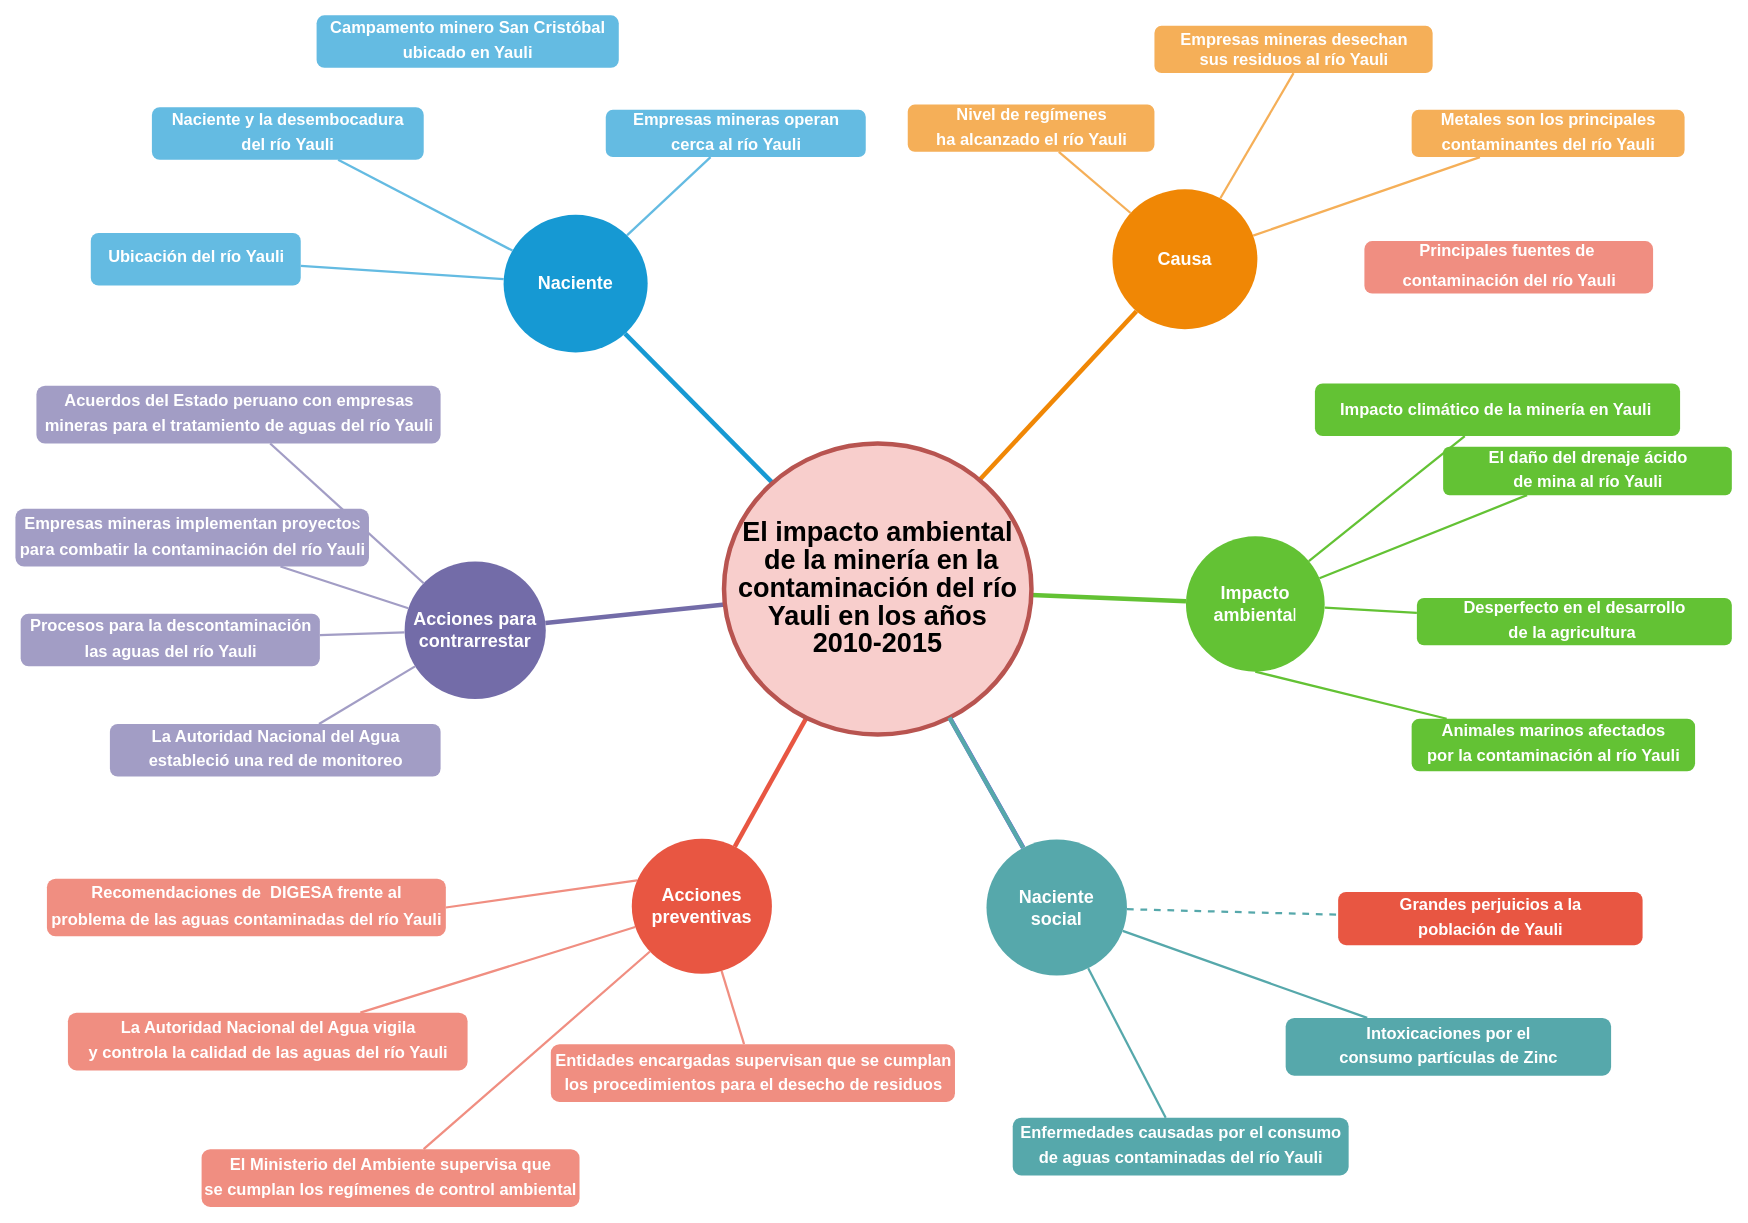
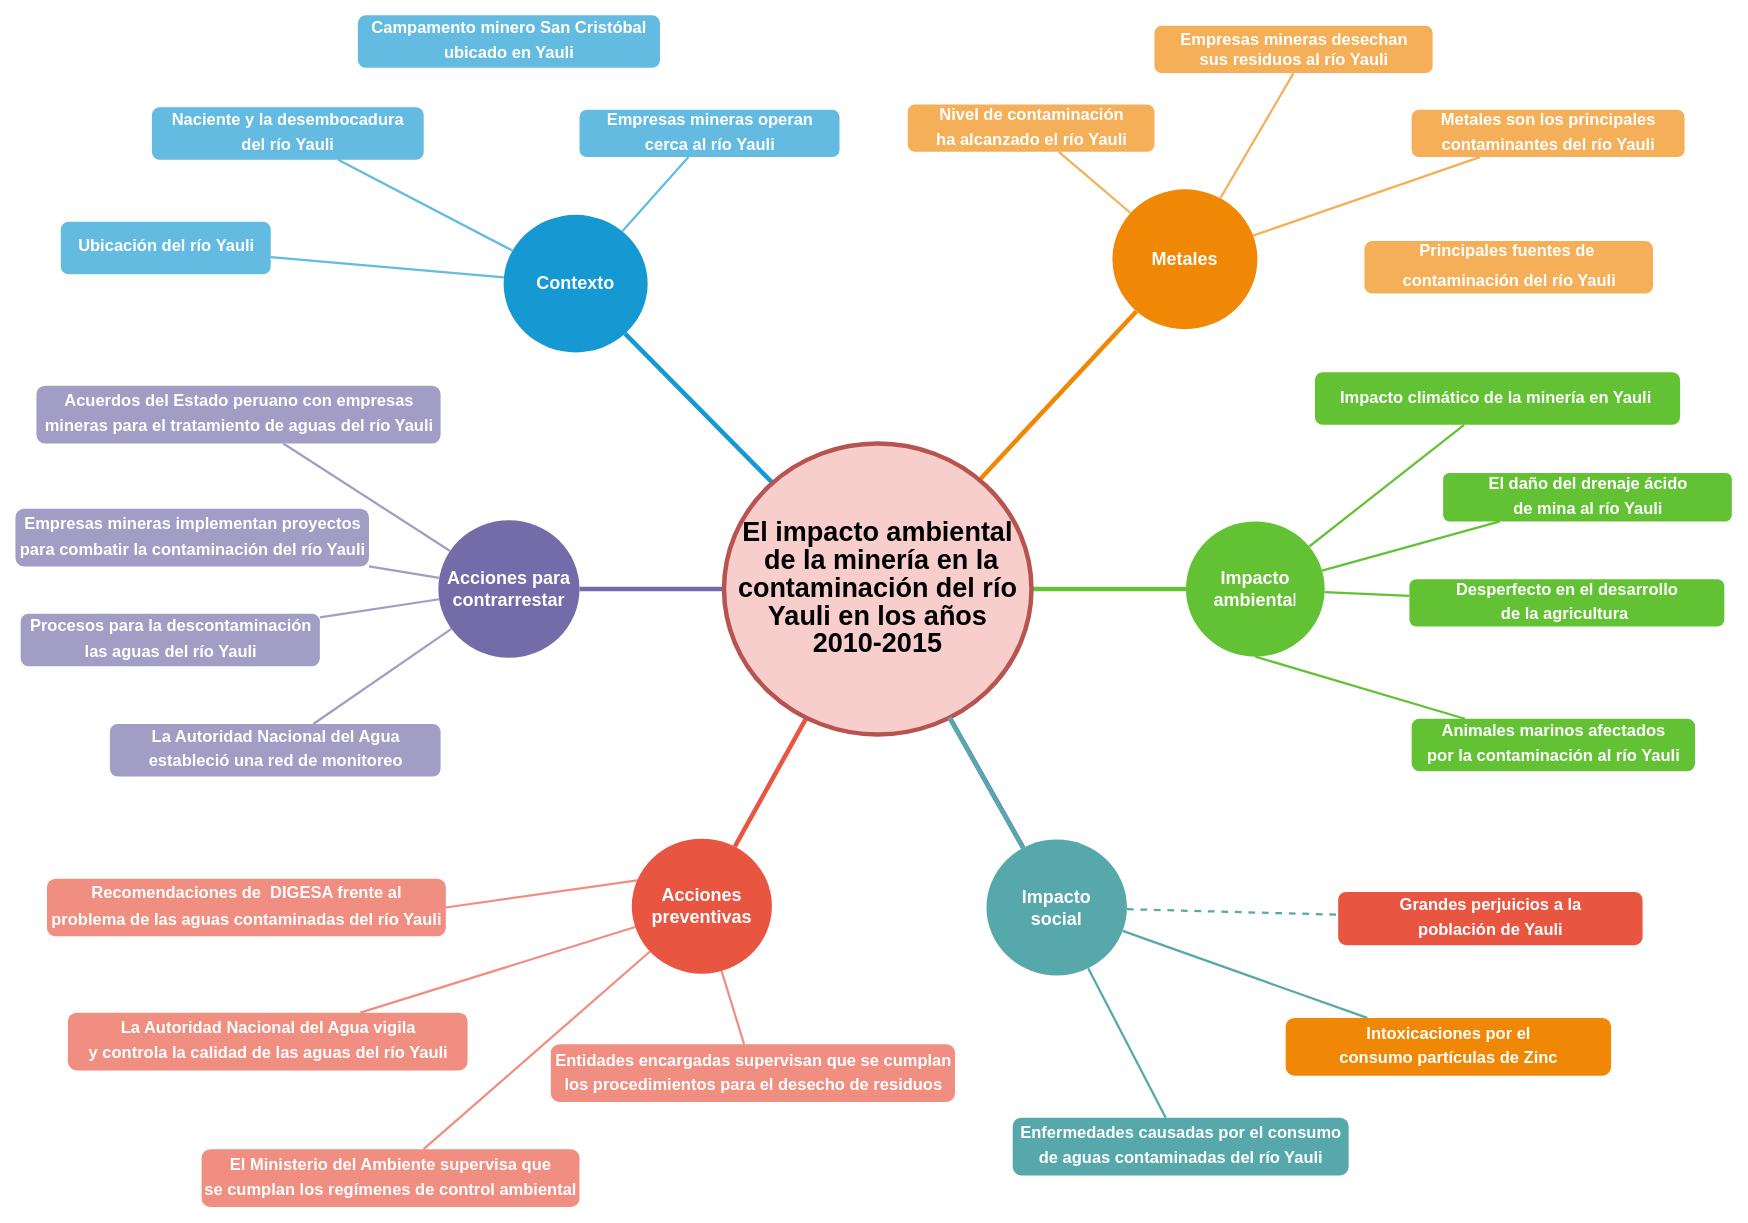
(468, 42) -> (509, 42)
(1032, 129) -> (1032, 129)
(736, 134) -> (710, 134)
(196, 259) -> (166, 248)
(1185, 259) -> (1185, 259)
(1509, 267) -> (1509, 267)
(576, 284) -> (576, 284)
(1498, 410) -> (1498, 399)
(1588, 471) -> (1588, 497)
(1256, 604) -> (1256, 589)
(1575, 622) -> (1567, 603)
(475, 630) -> (509, 589)
(1057, 908) -> (1057, 908)
(1449, 1047) -> (1449, 1047)
